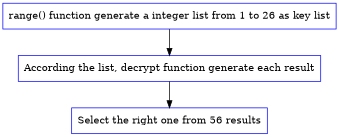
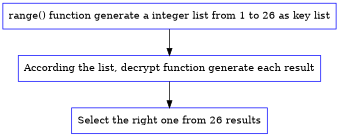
(169, 121) -> (169, 121)
